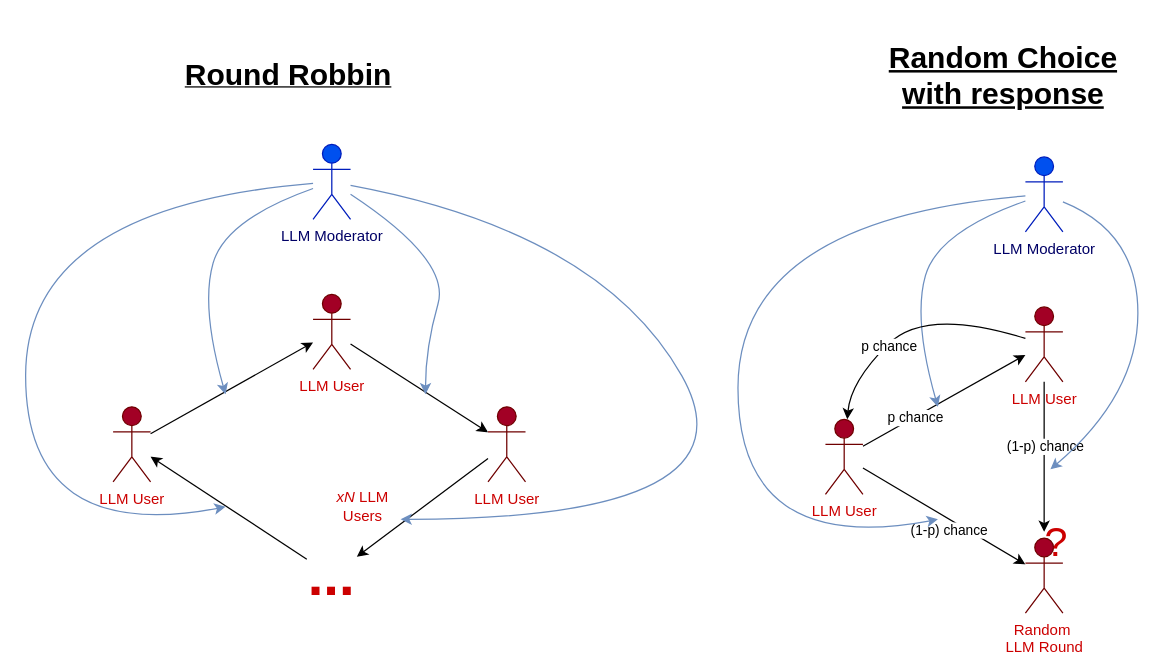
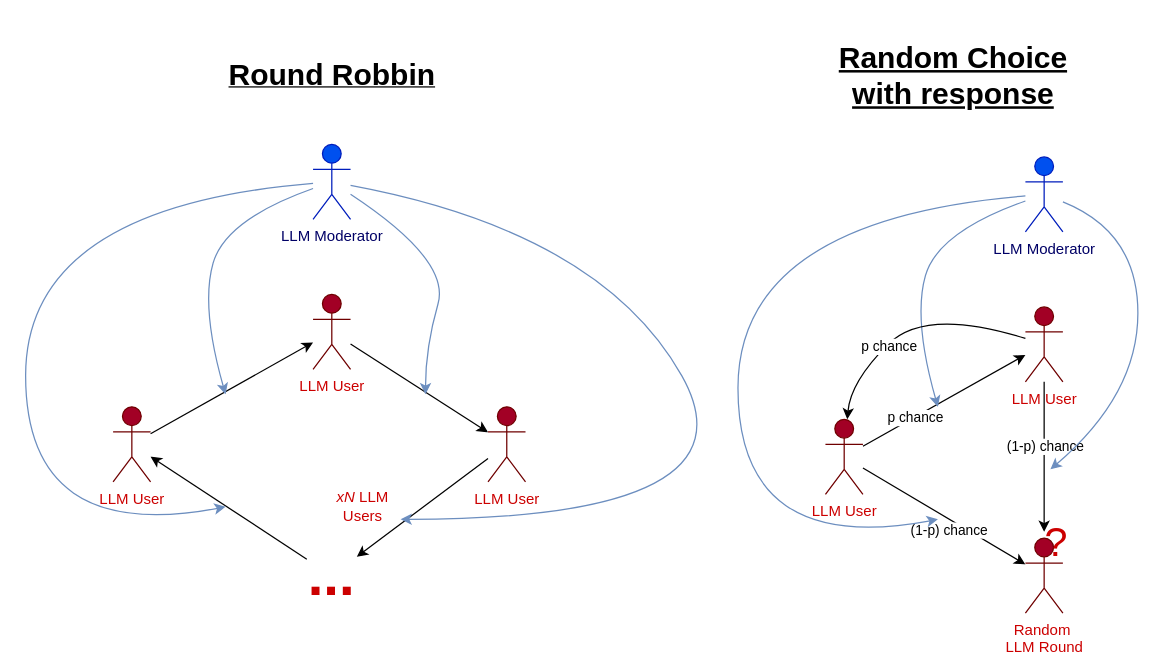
(288, 76) -> (332, 76)
(1004, 76) -> (954, 76)
